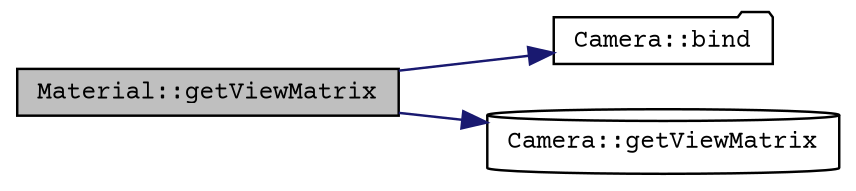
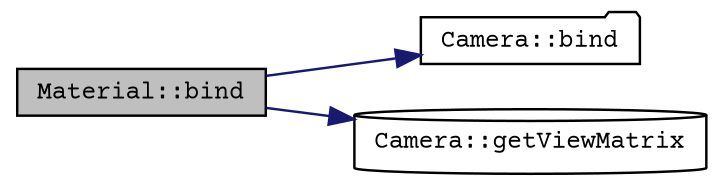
(208, 92) -> (142, 92)
